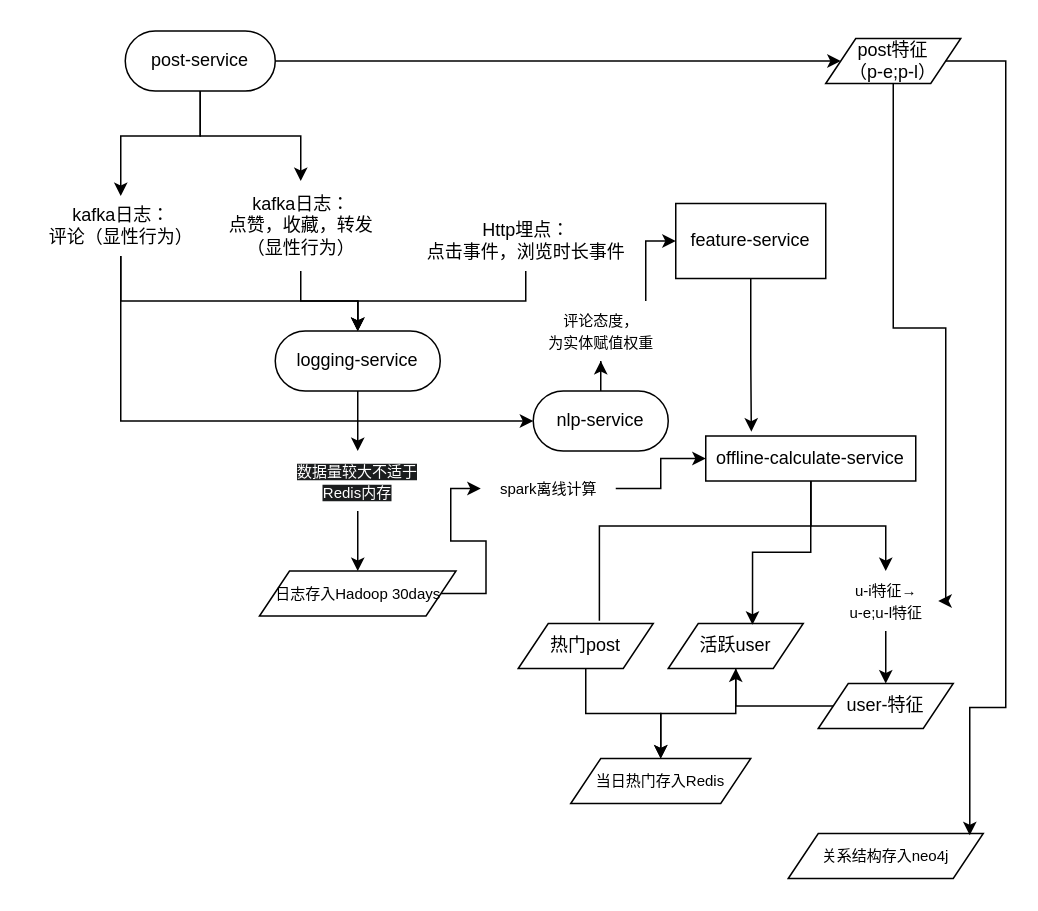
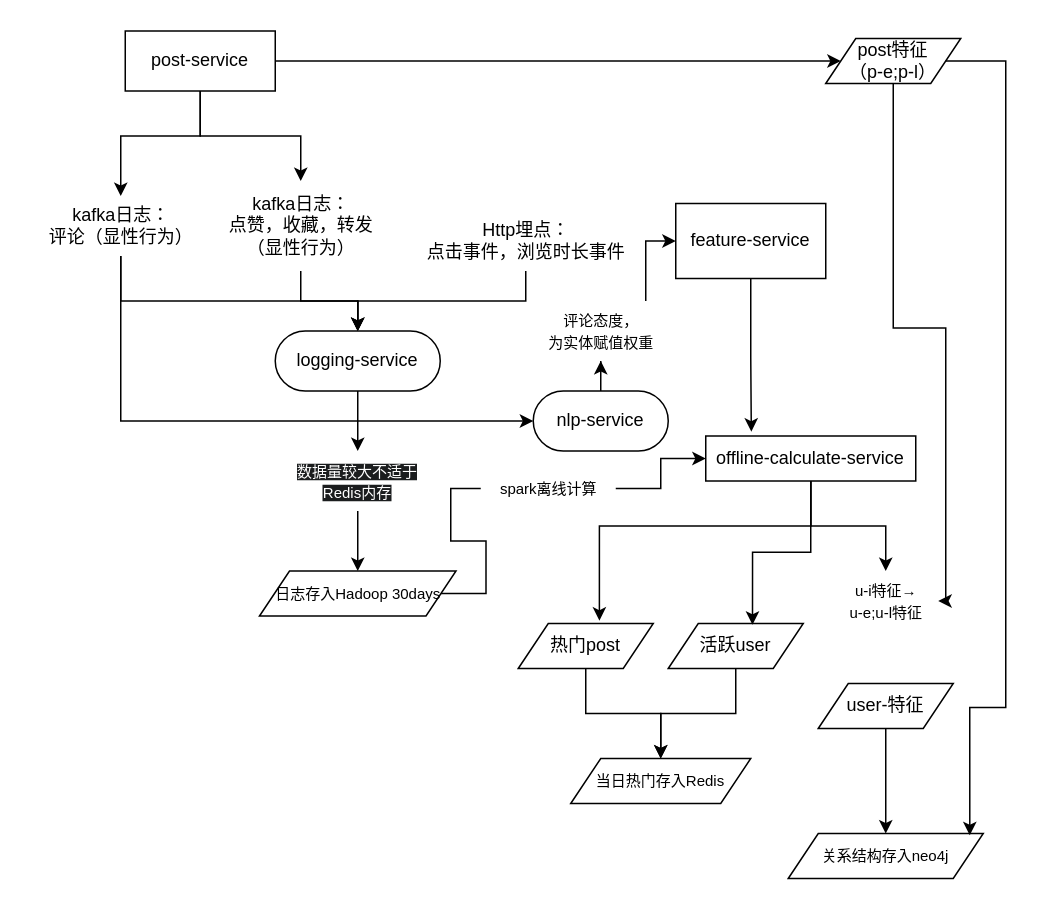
(200, 61) -> (200, 61)
(469, 488) -> (473, 488)
(599, 613) -> (599, 609)
(886, 659) -> none
(786, 706) -> (886, 775)
